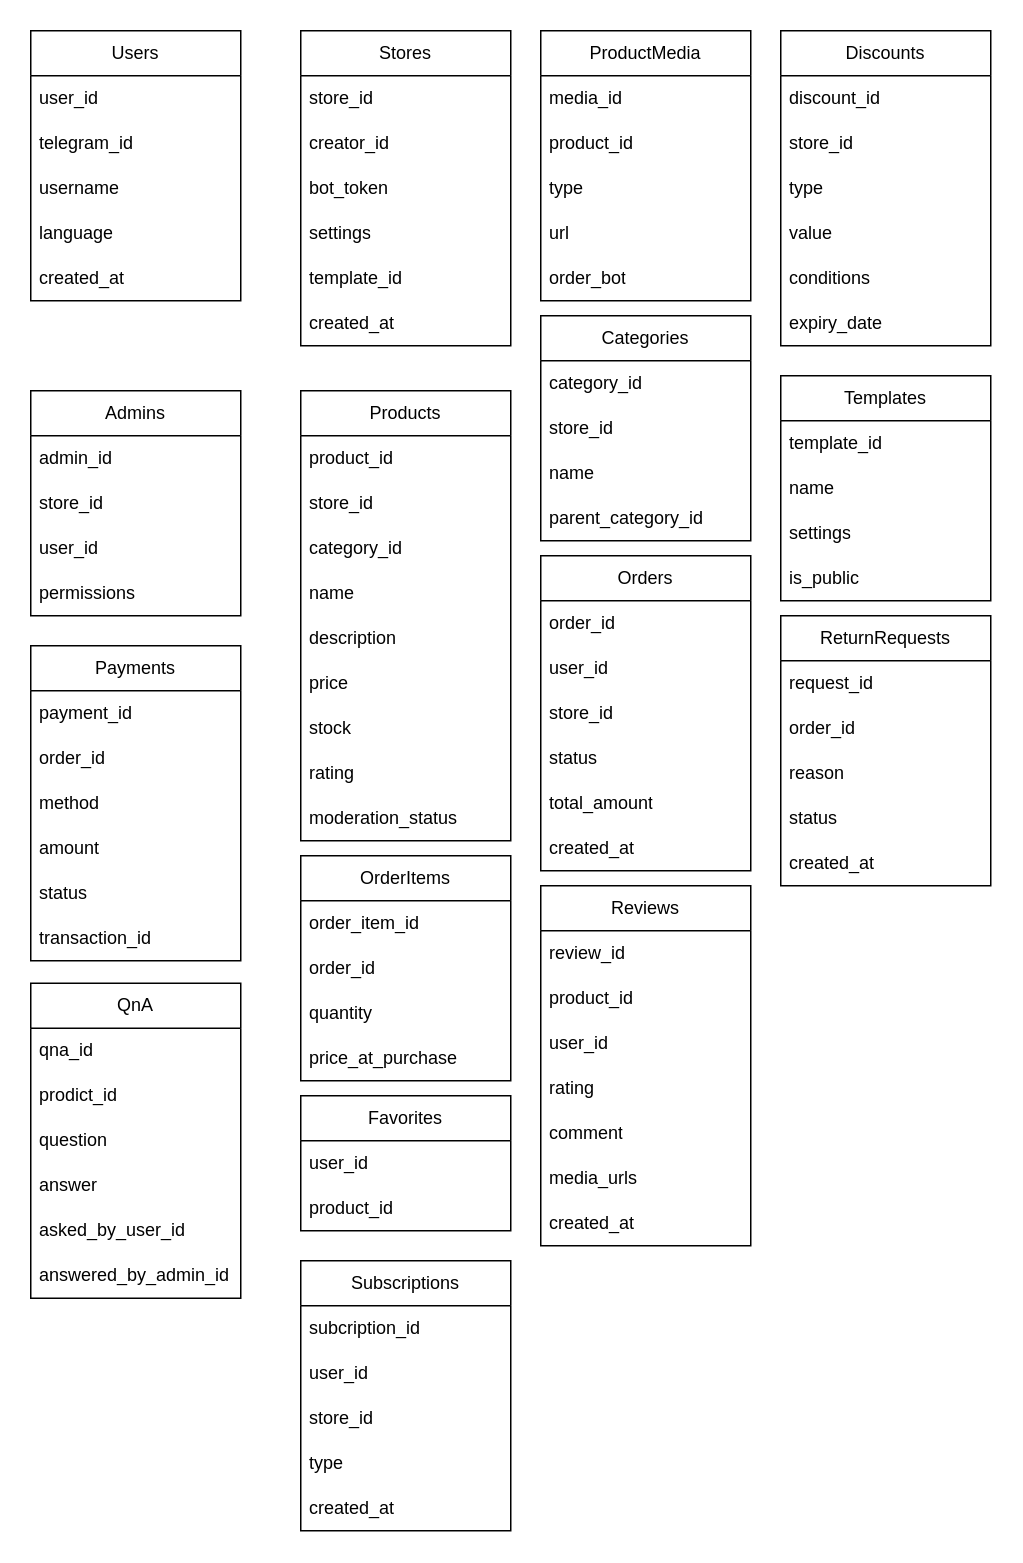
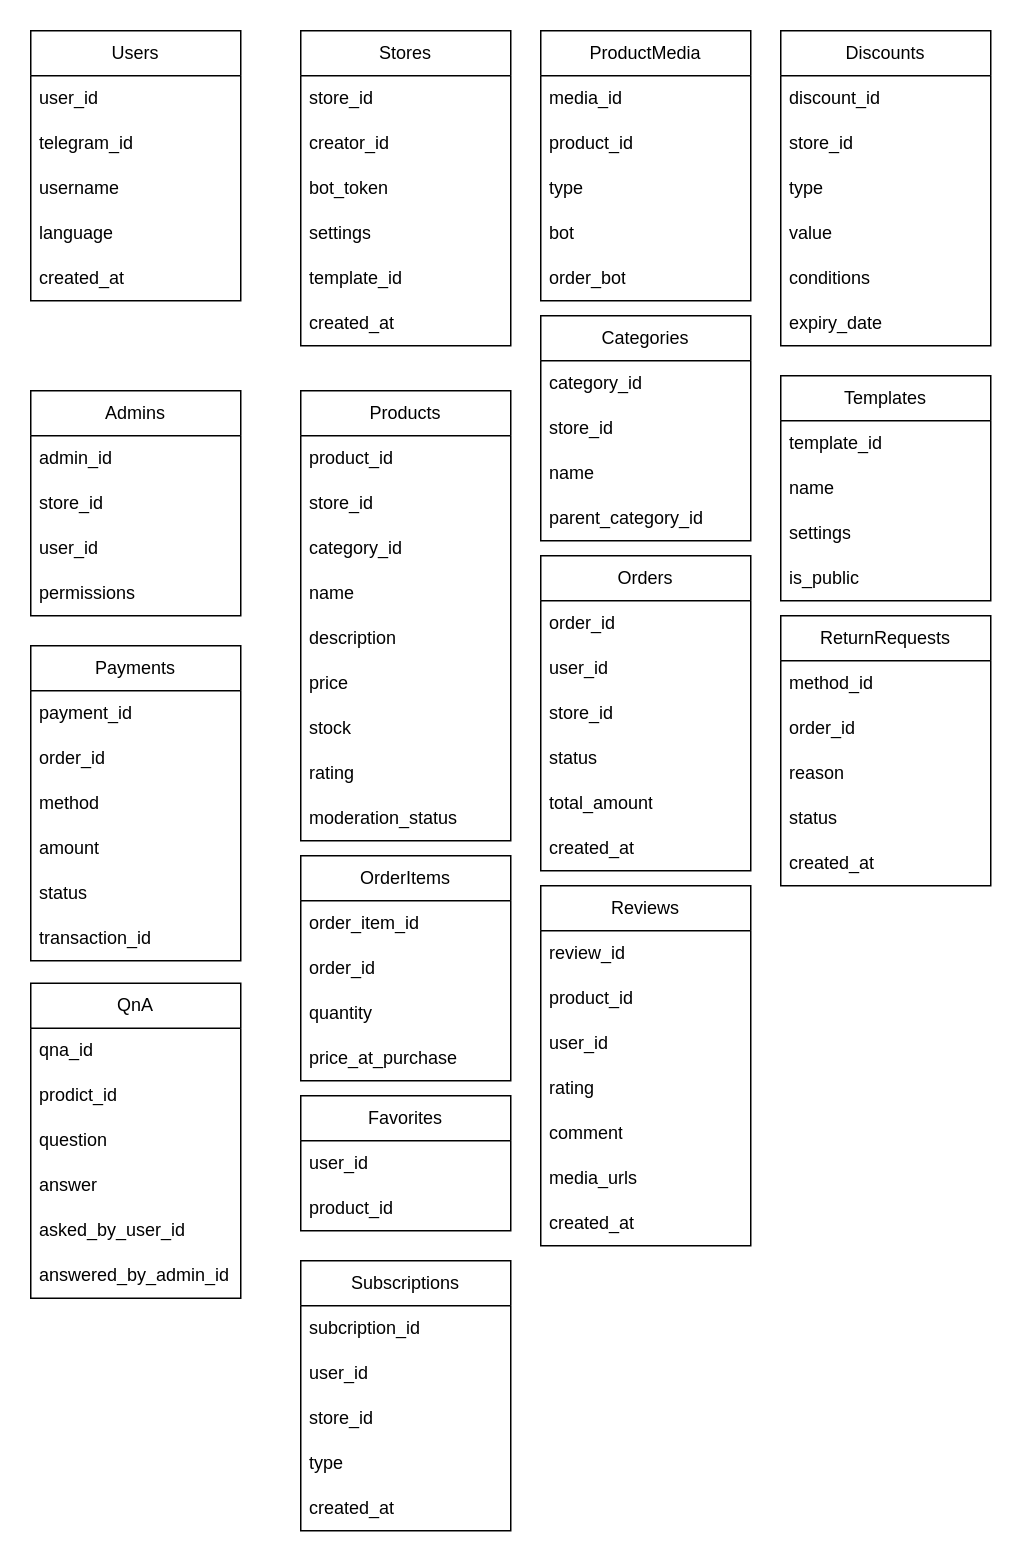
(563, 233) -> (565, 233)
(838, 683) -> (833, 683)
